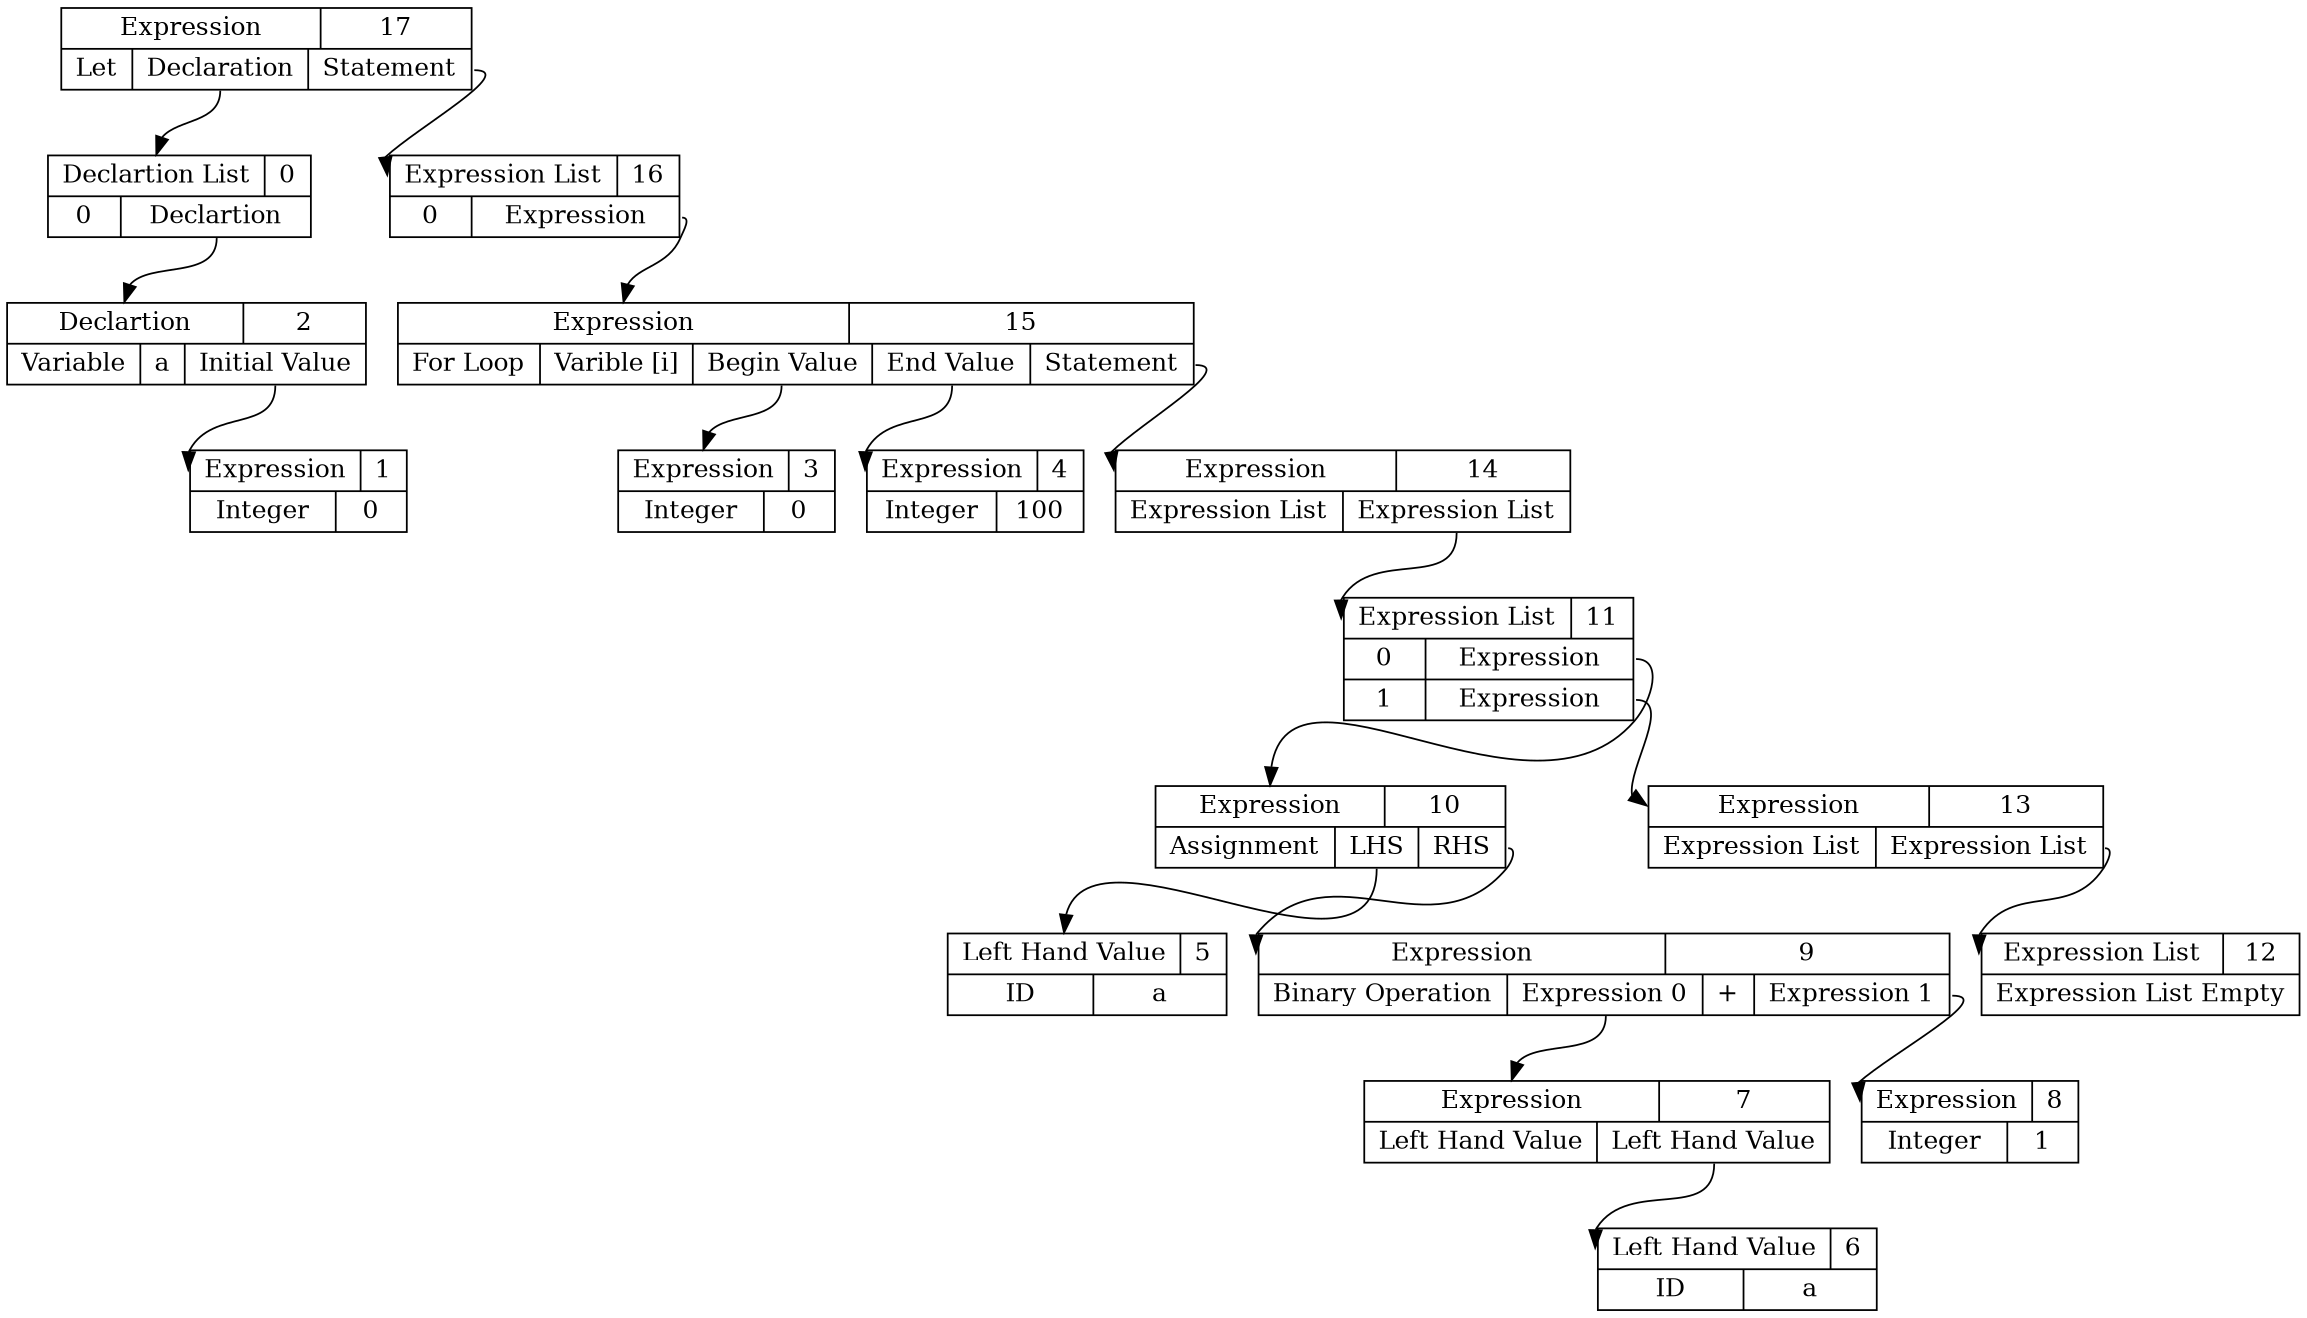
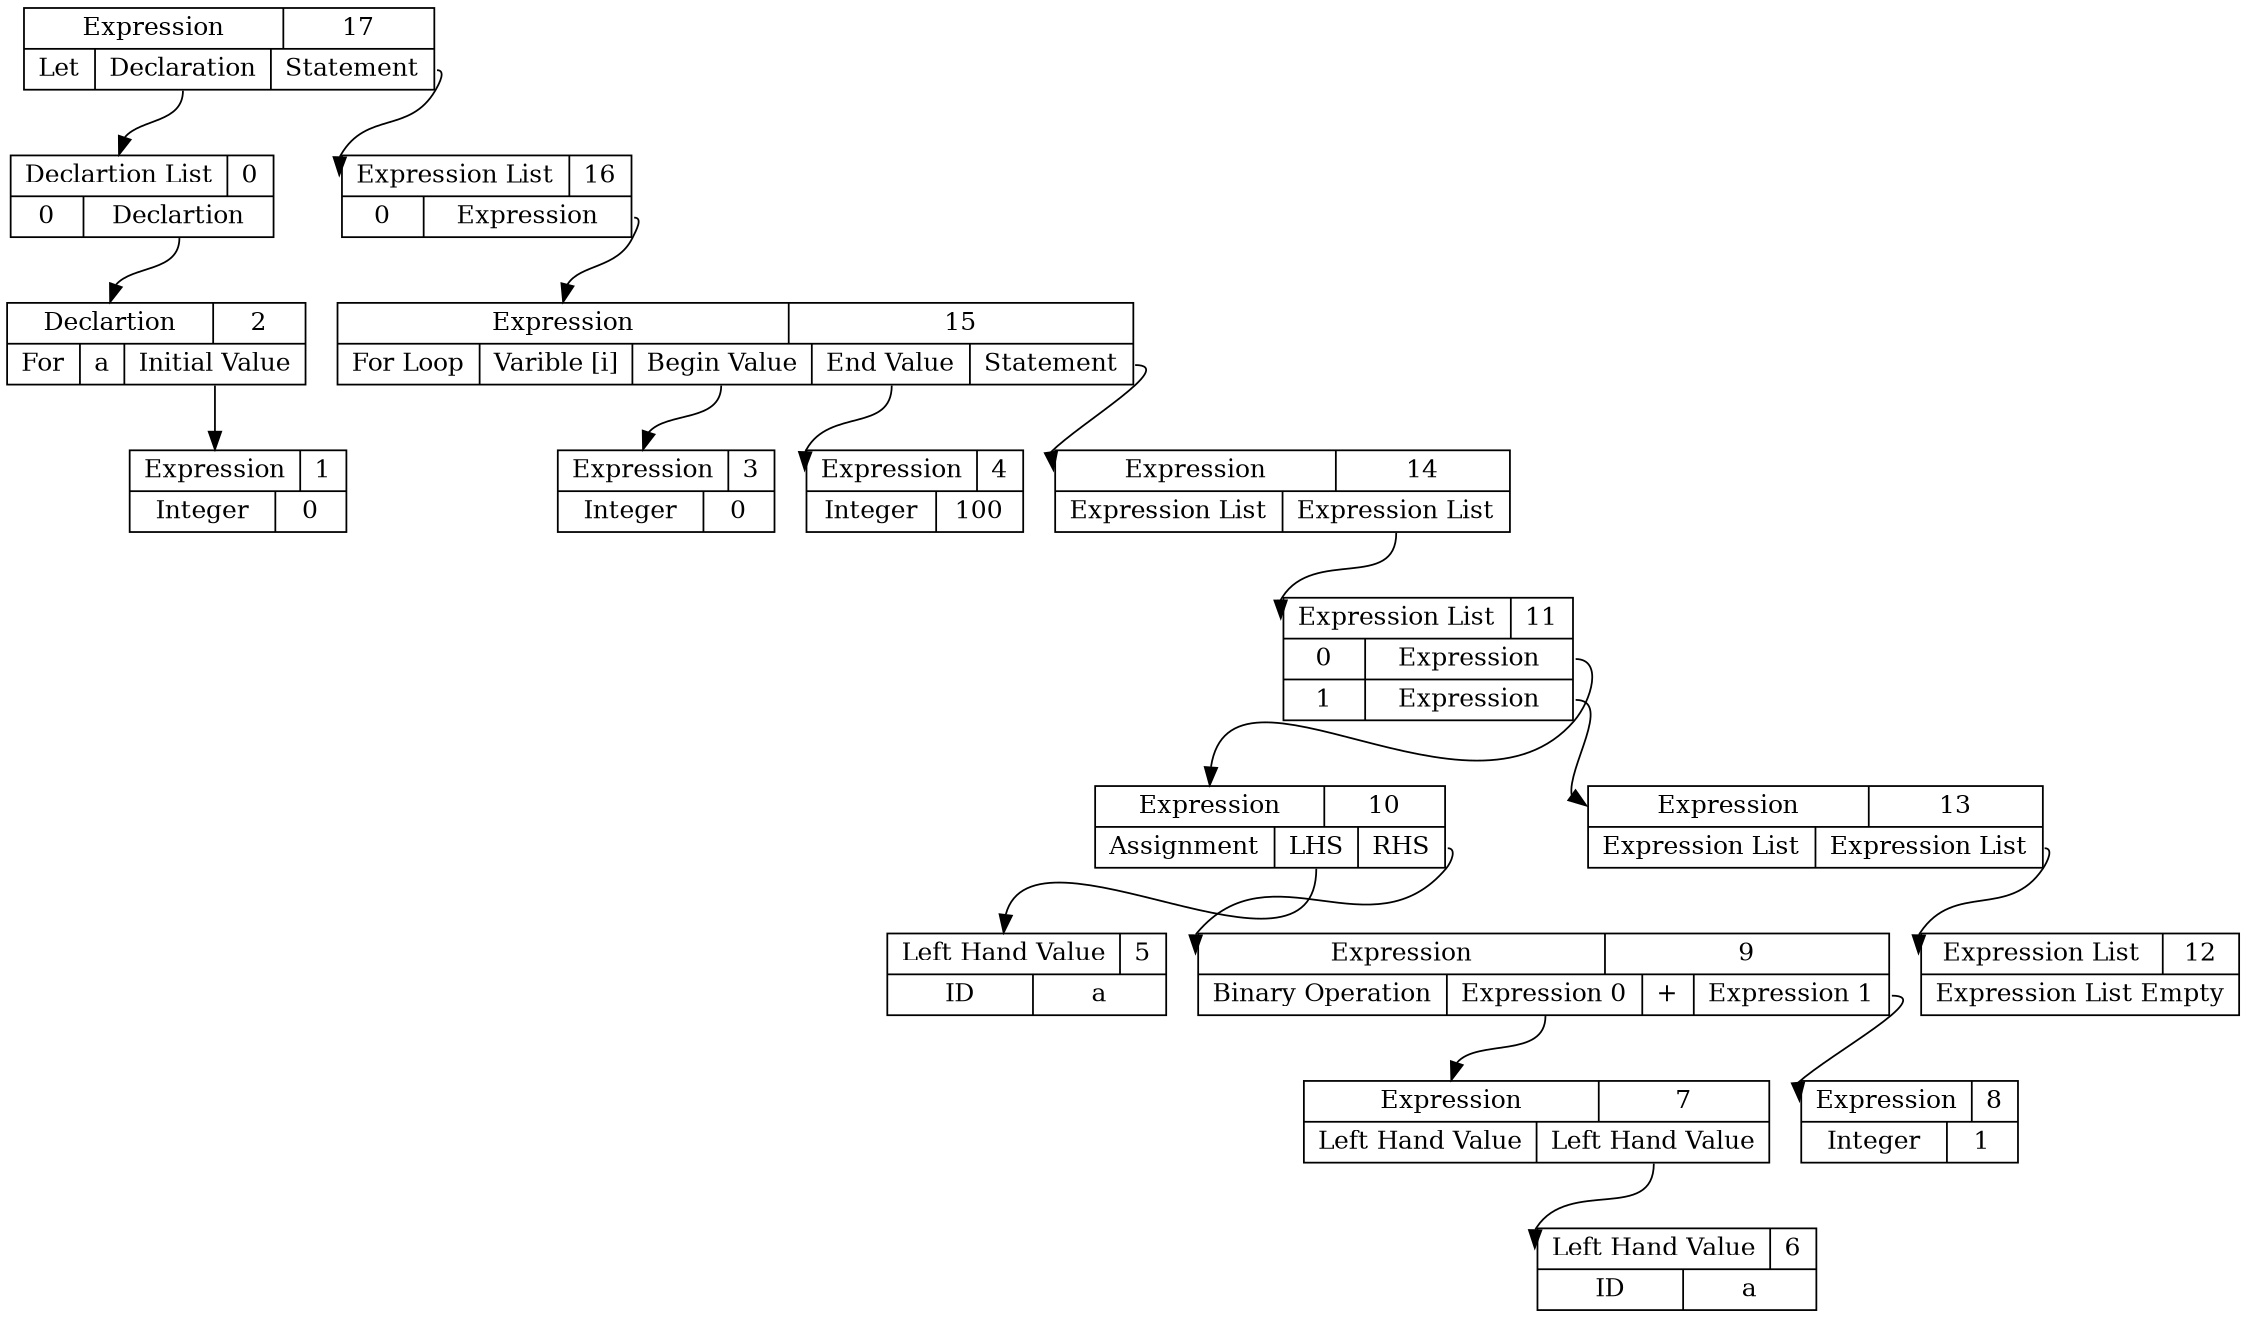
(74, 363) -> (44, 363)
